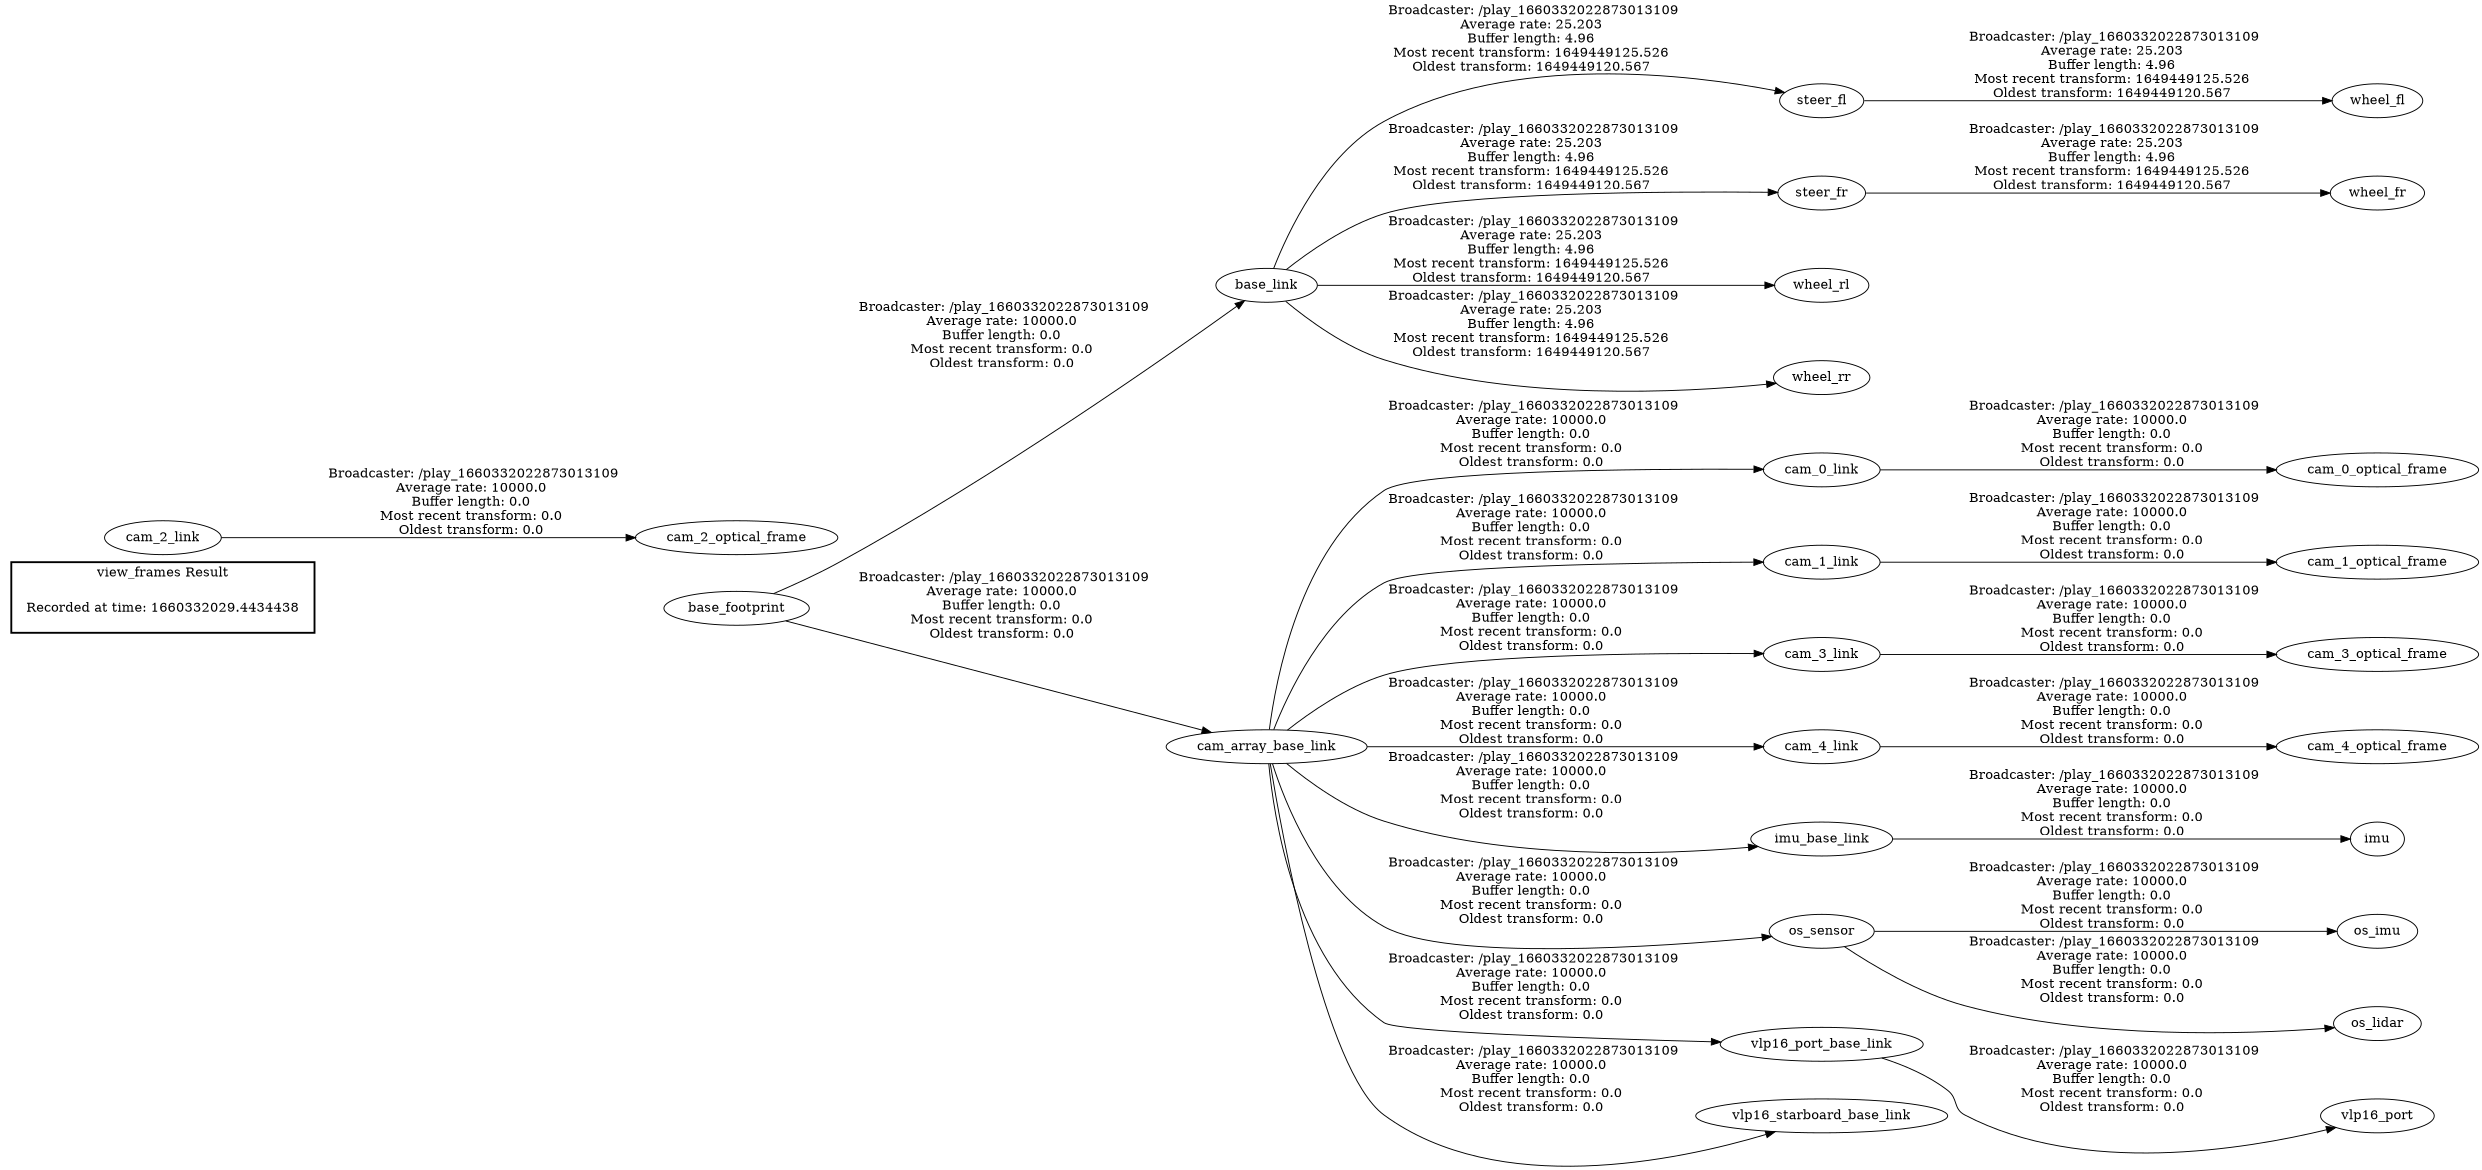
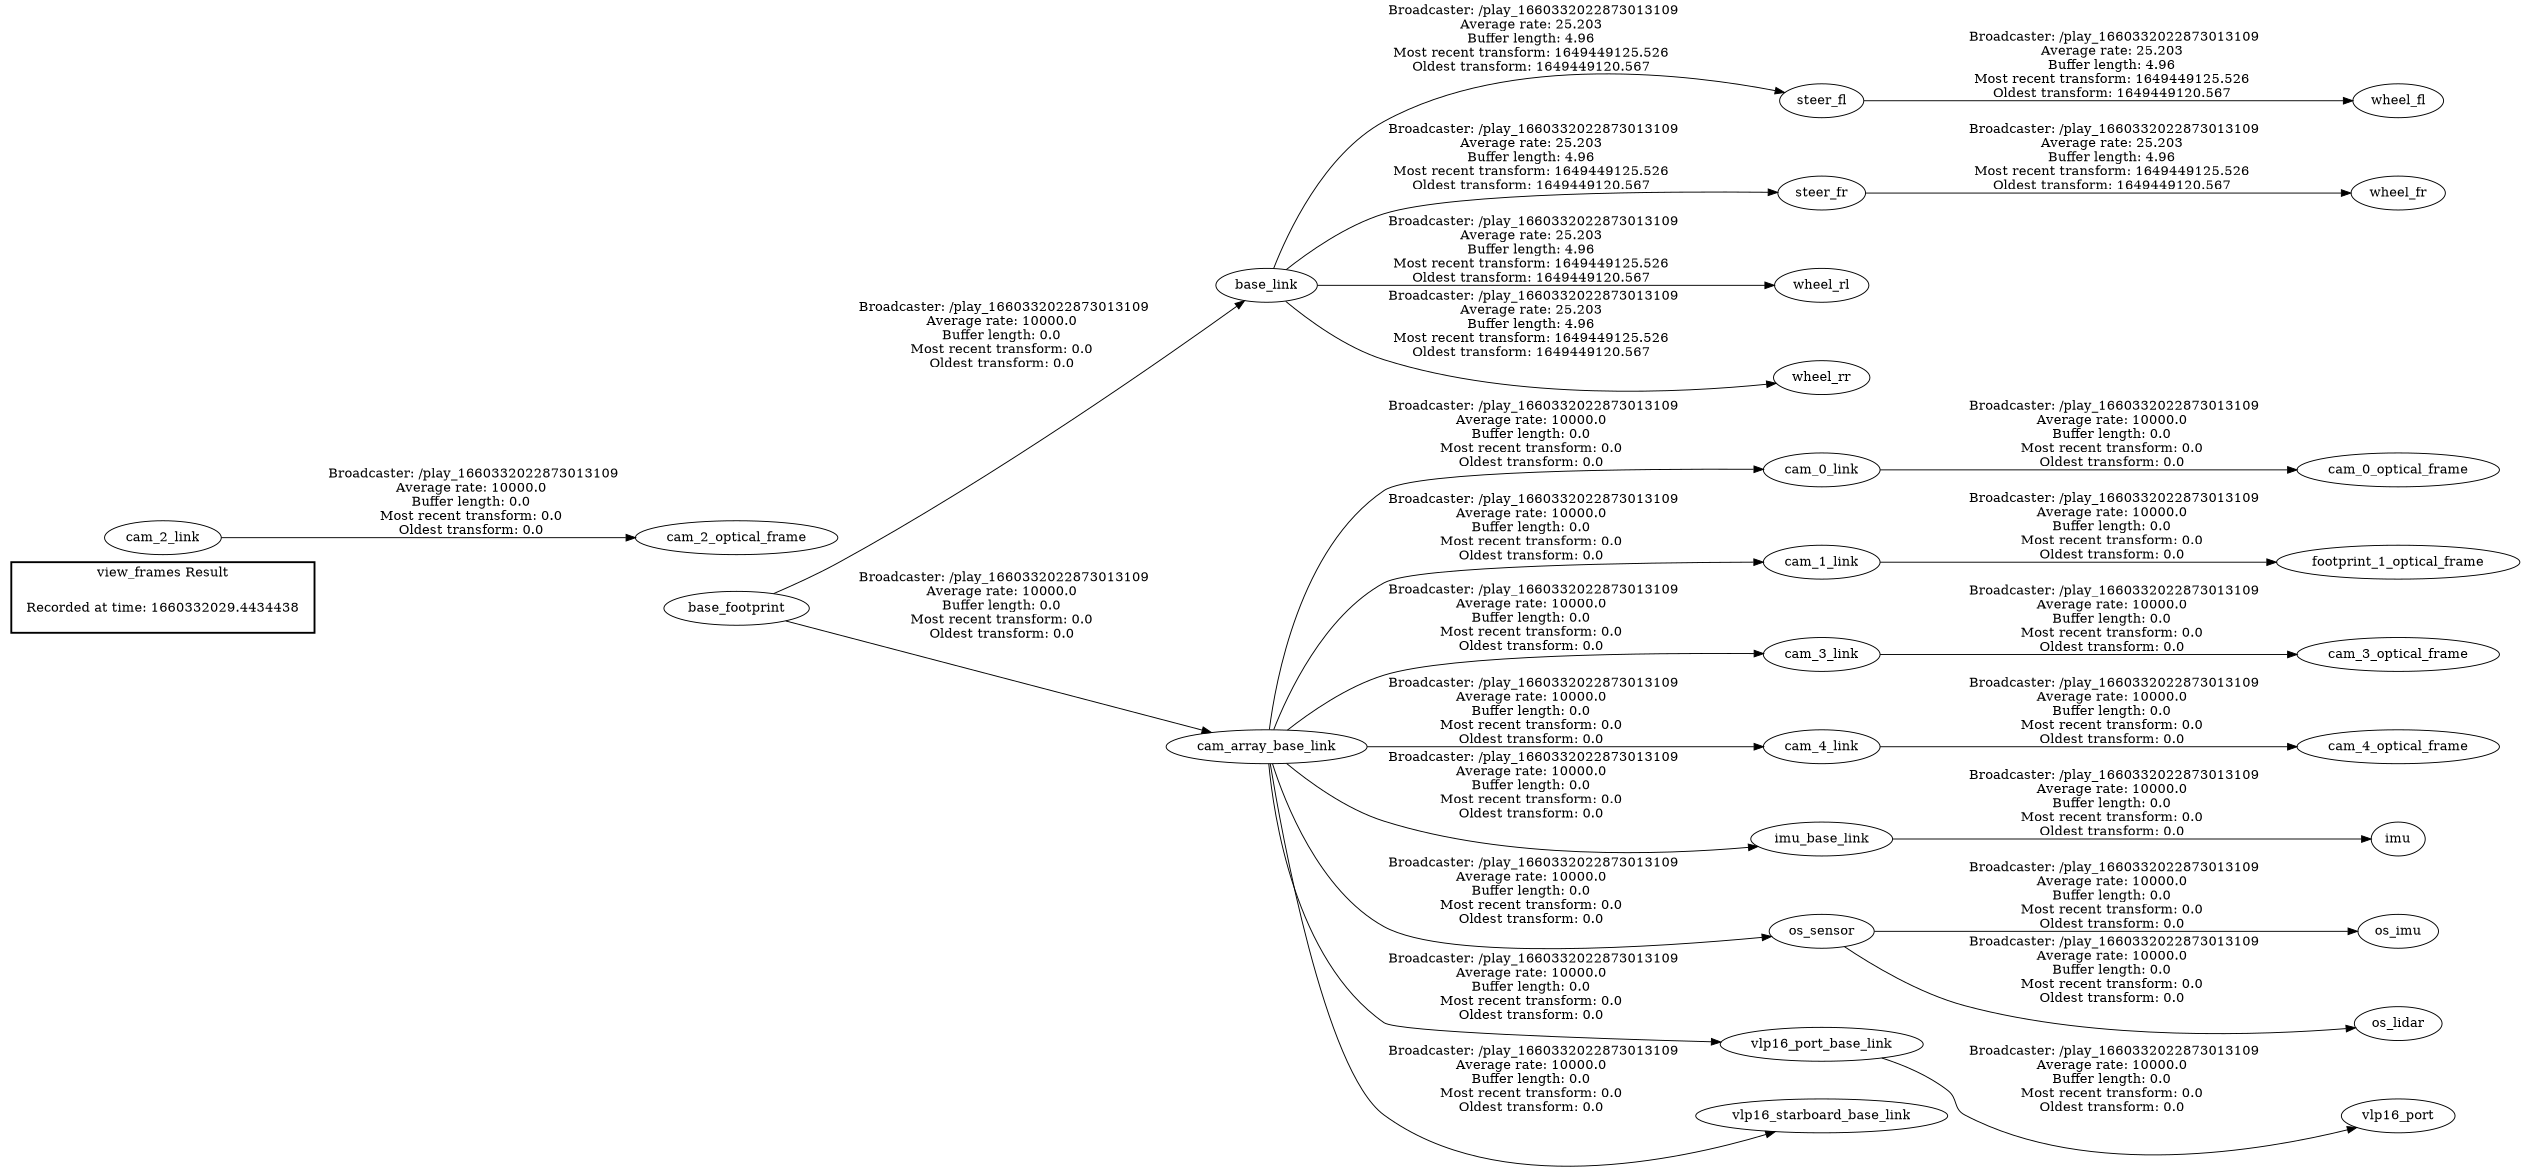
(2377, 562) -> (2398, 562)
